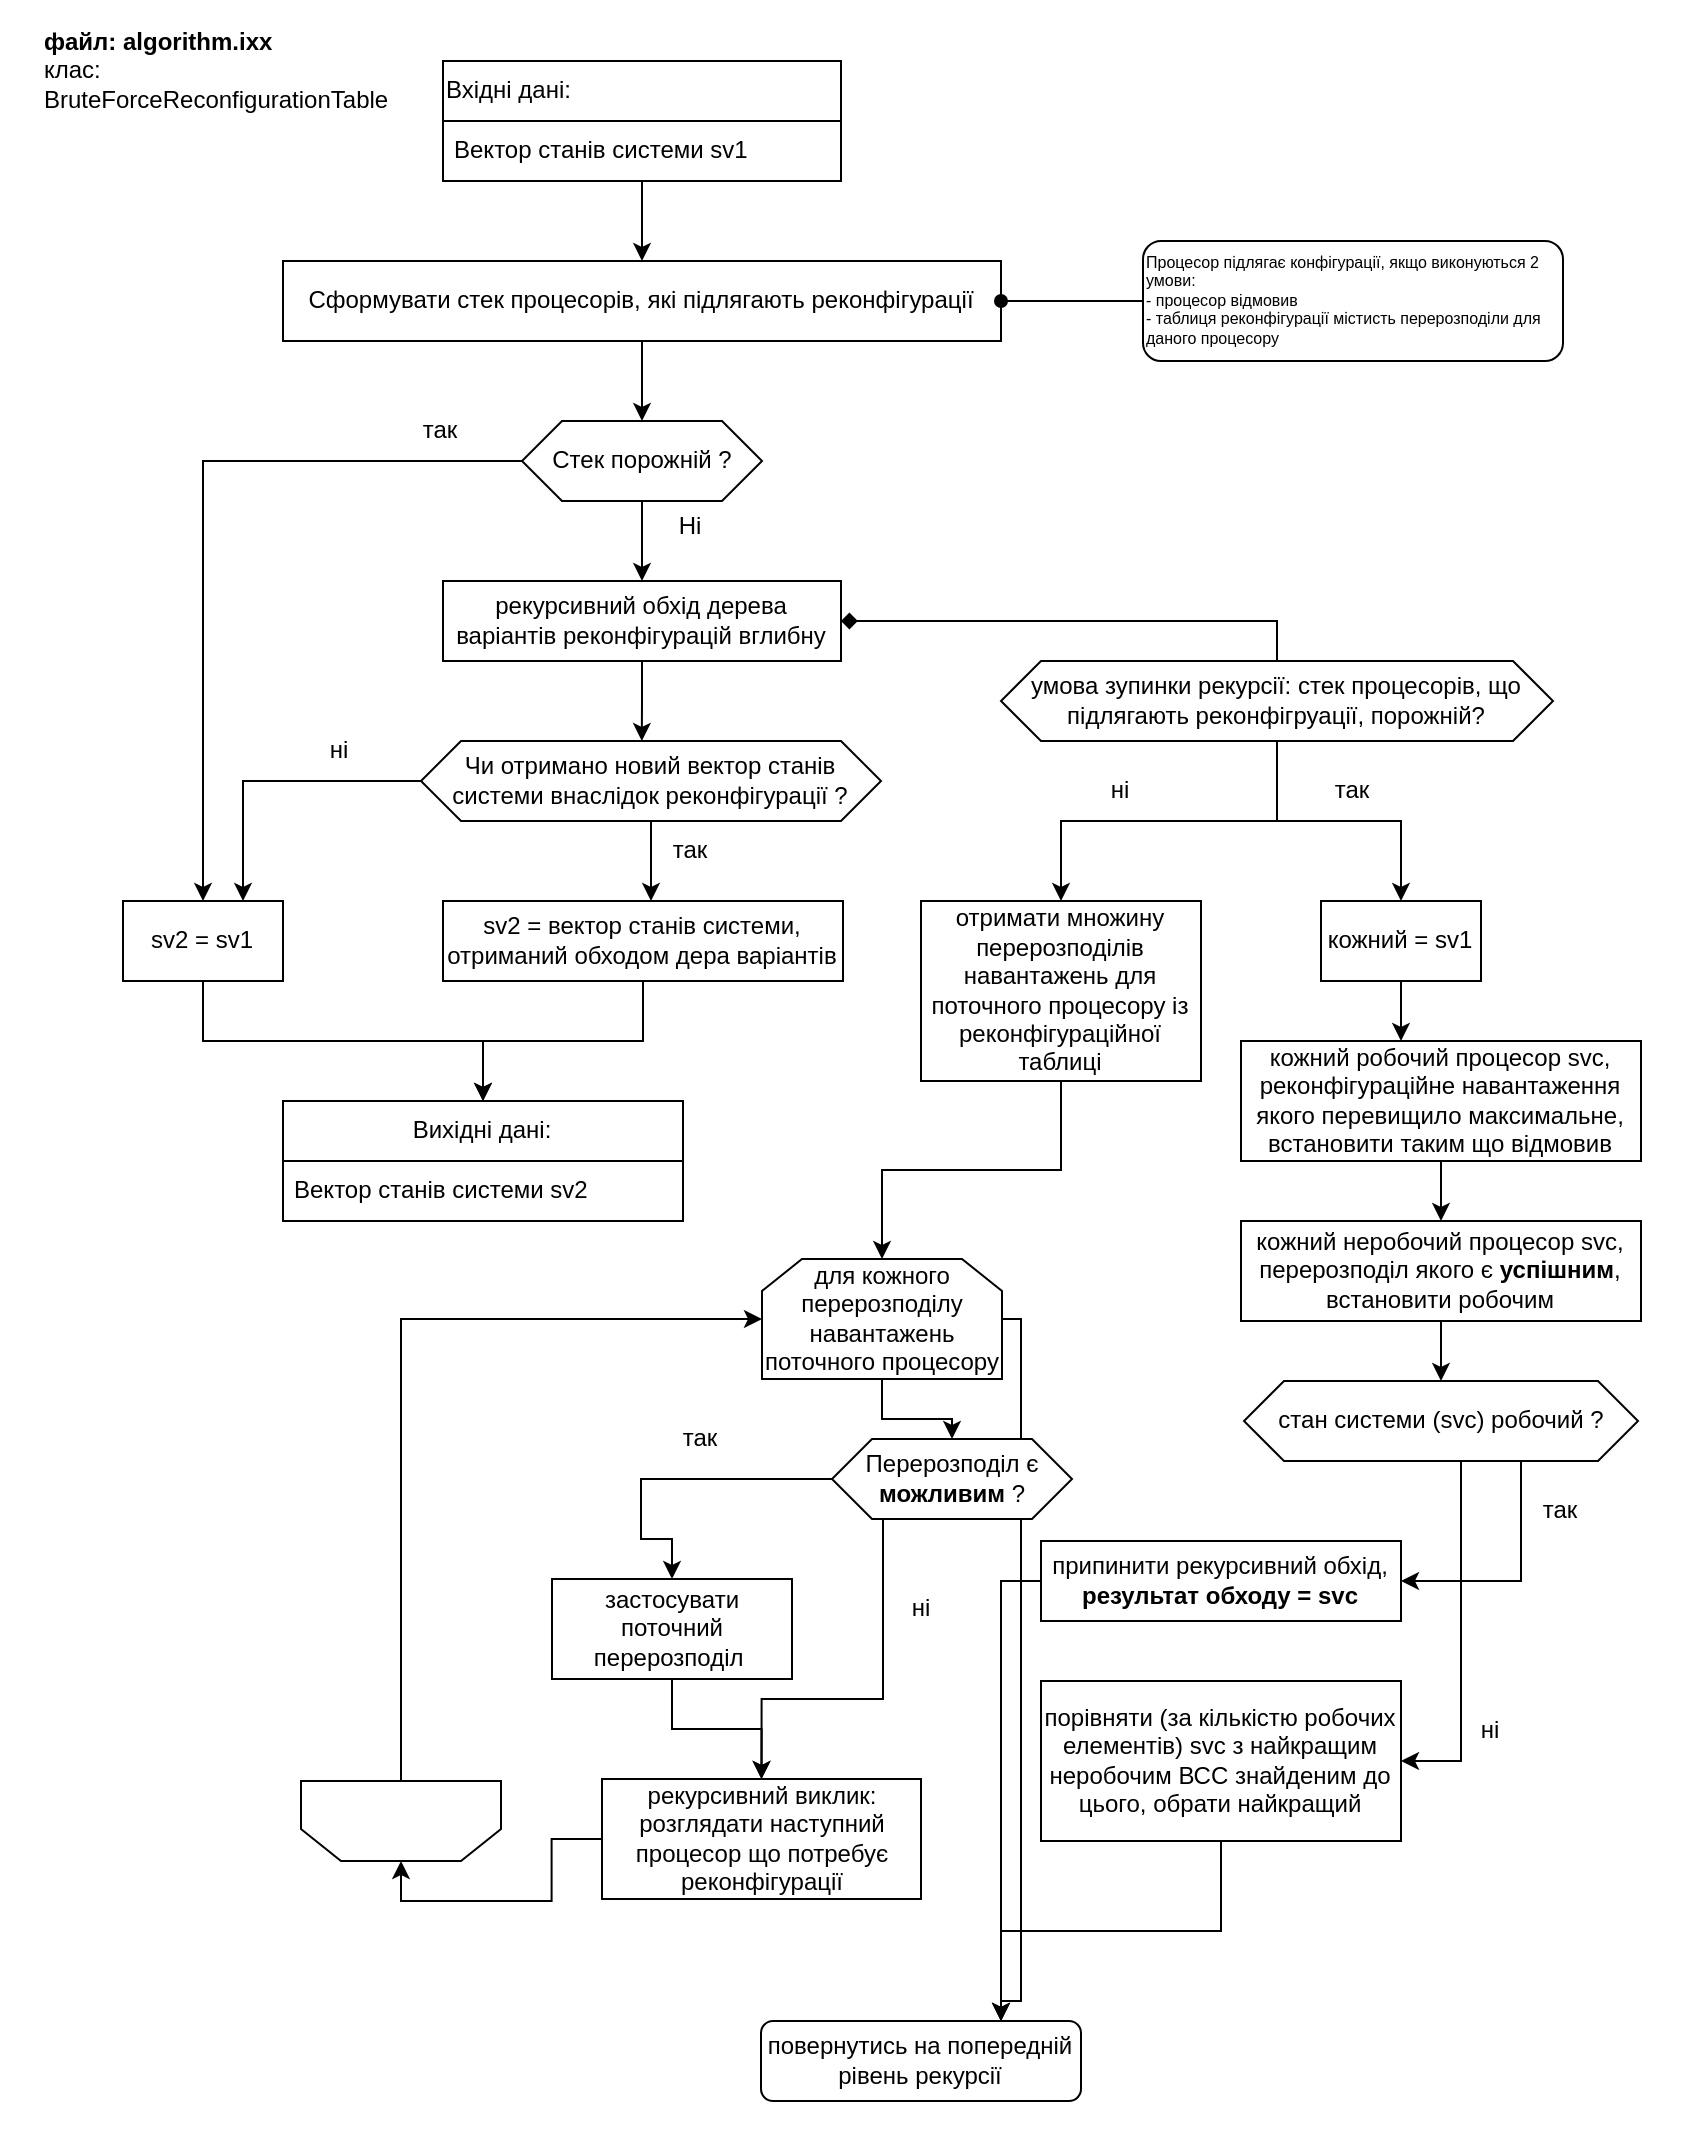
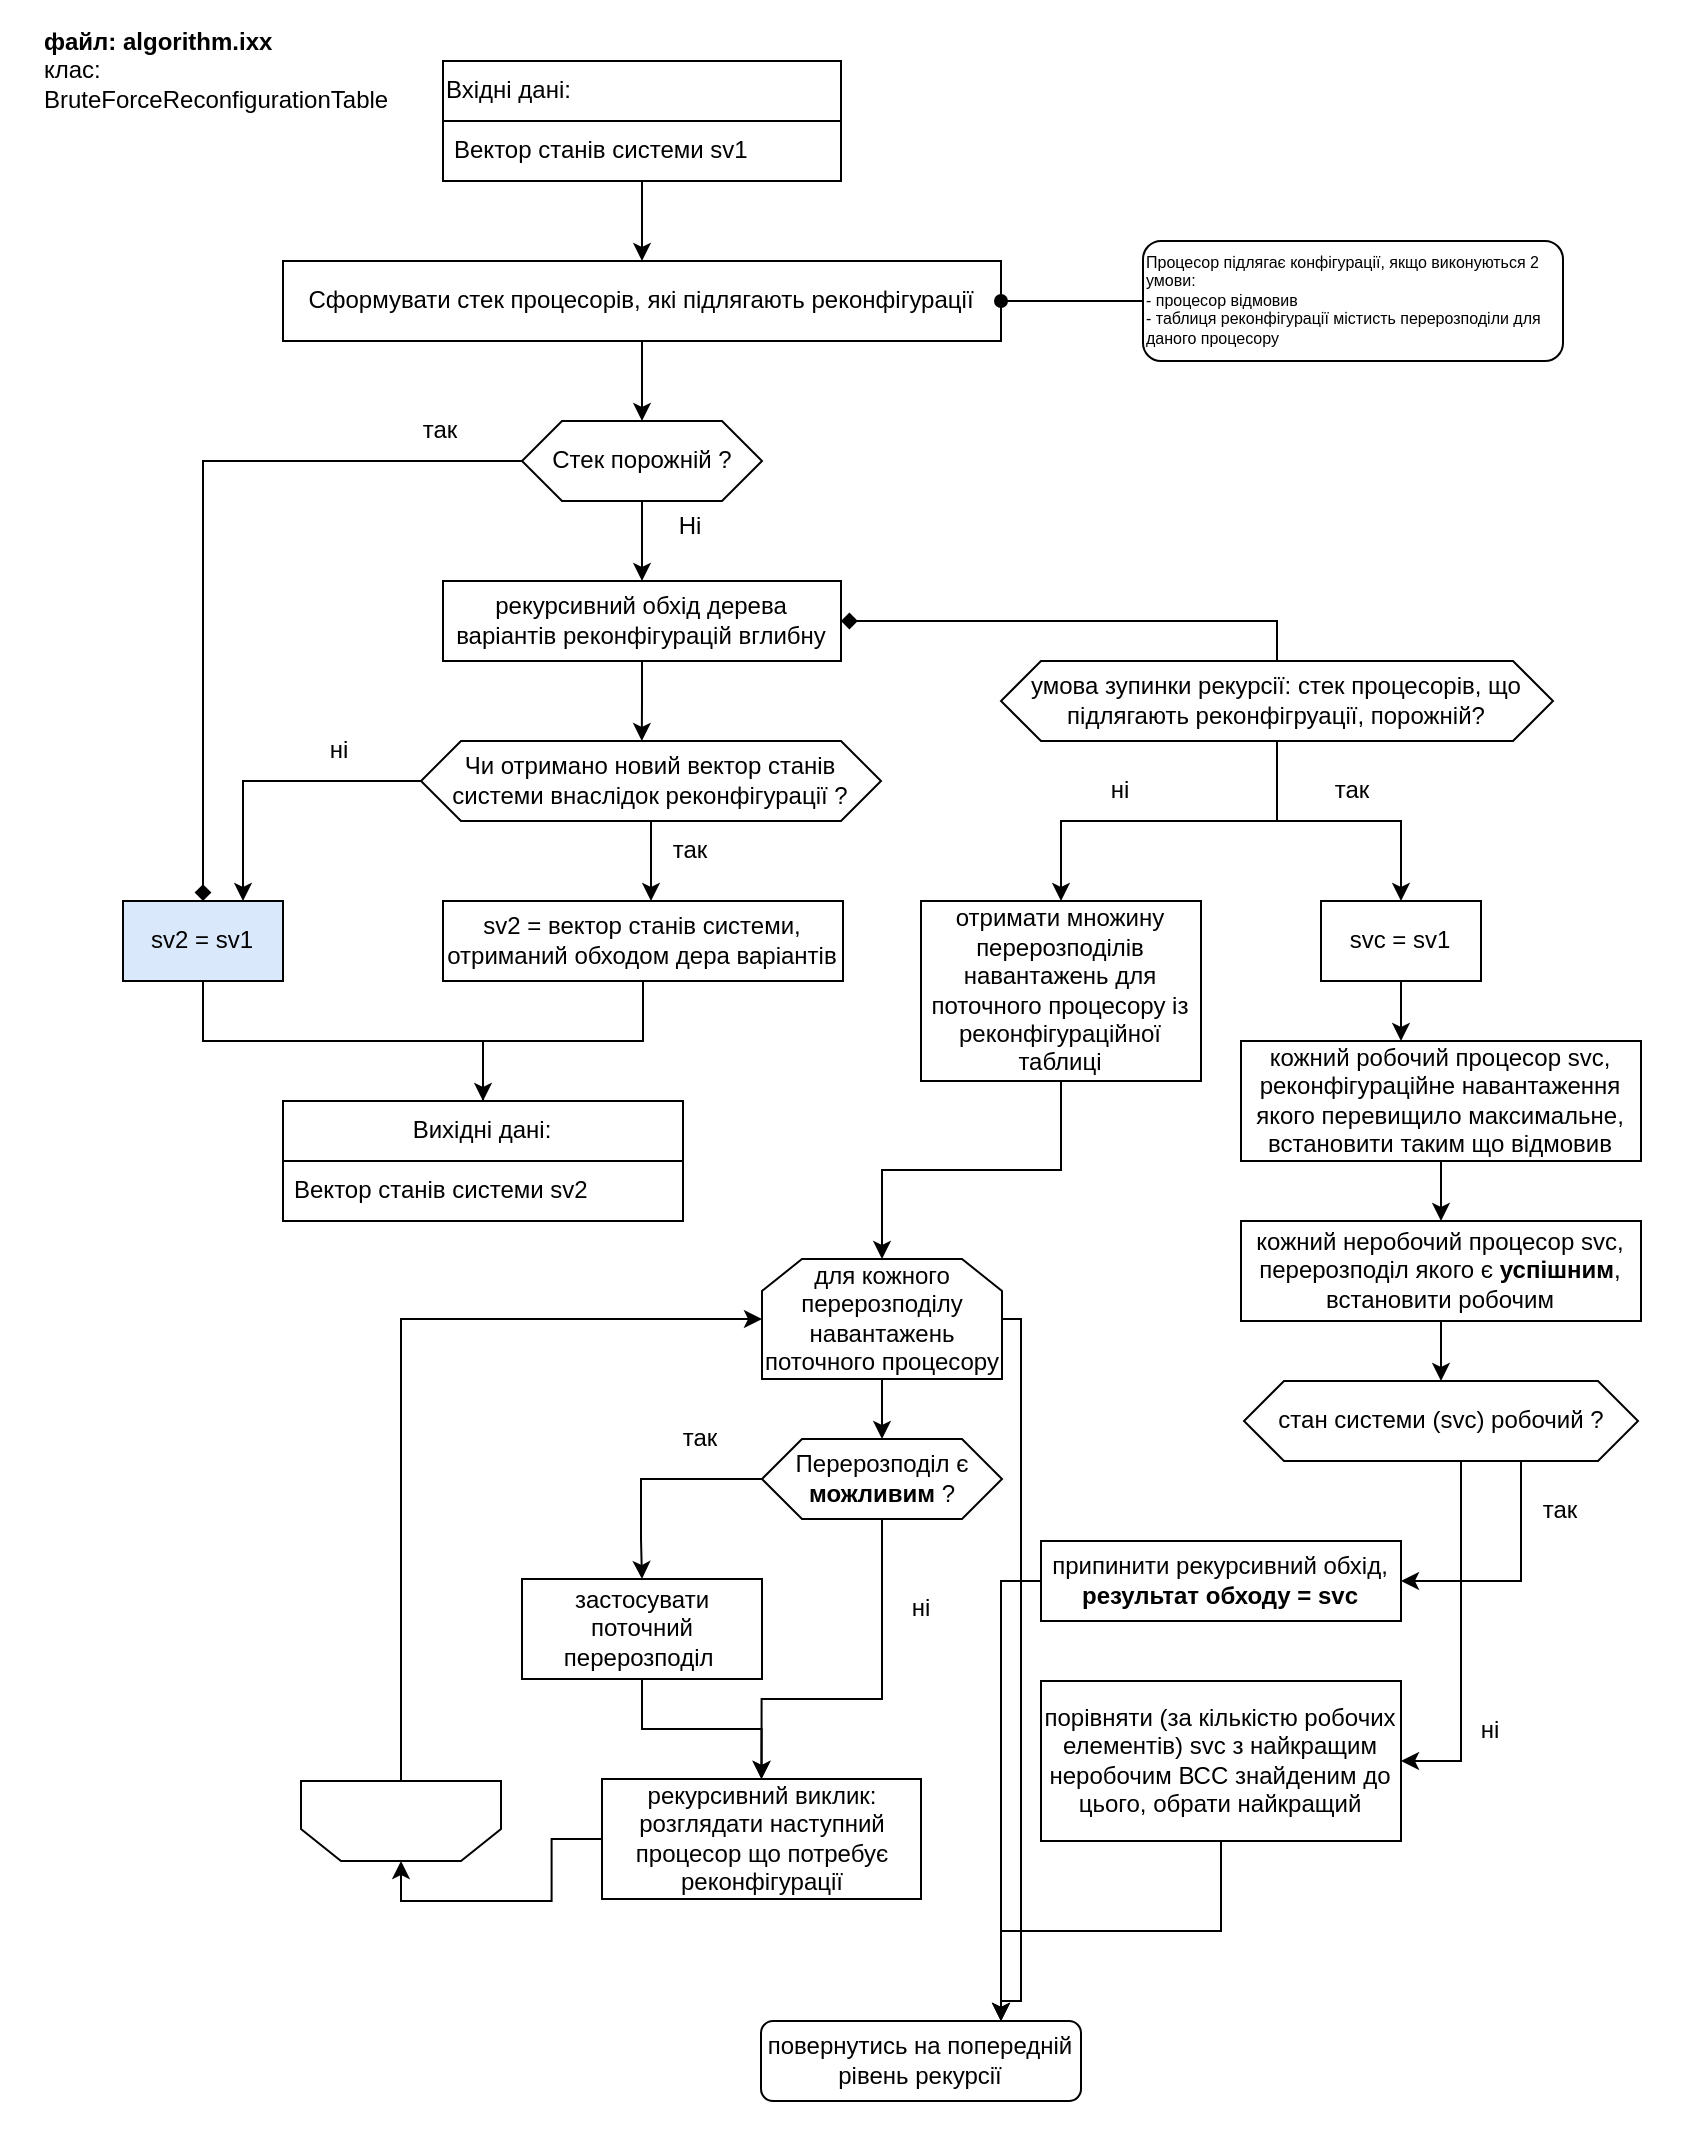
(203, 886) -> (203, 885)
(203, 941) -> (203, 941)
(1401, 941) -> (1401, 941)
(203, 981) -> (483, 1096)
(952, 1479) -> (882, 1479)
(672, 1629) -> (642, 1629)
